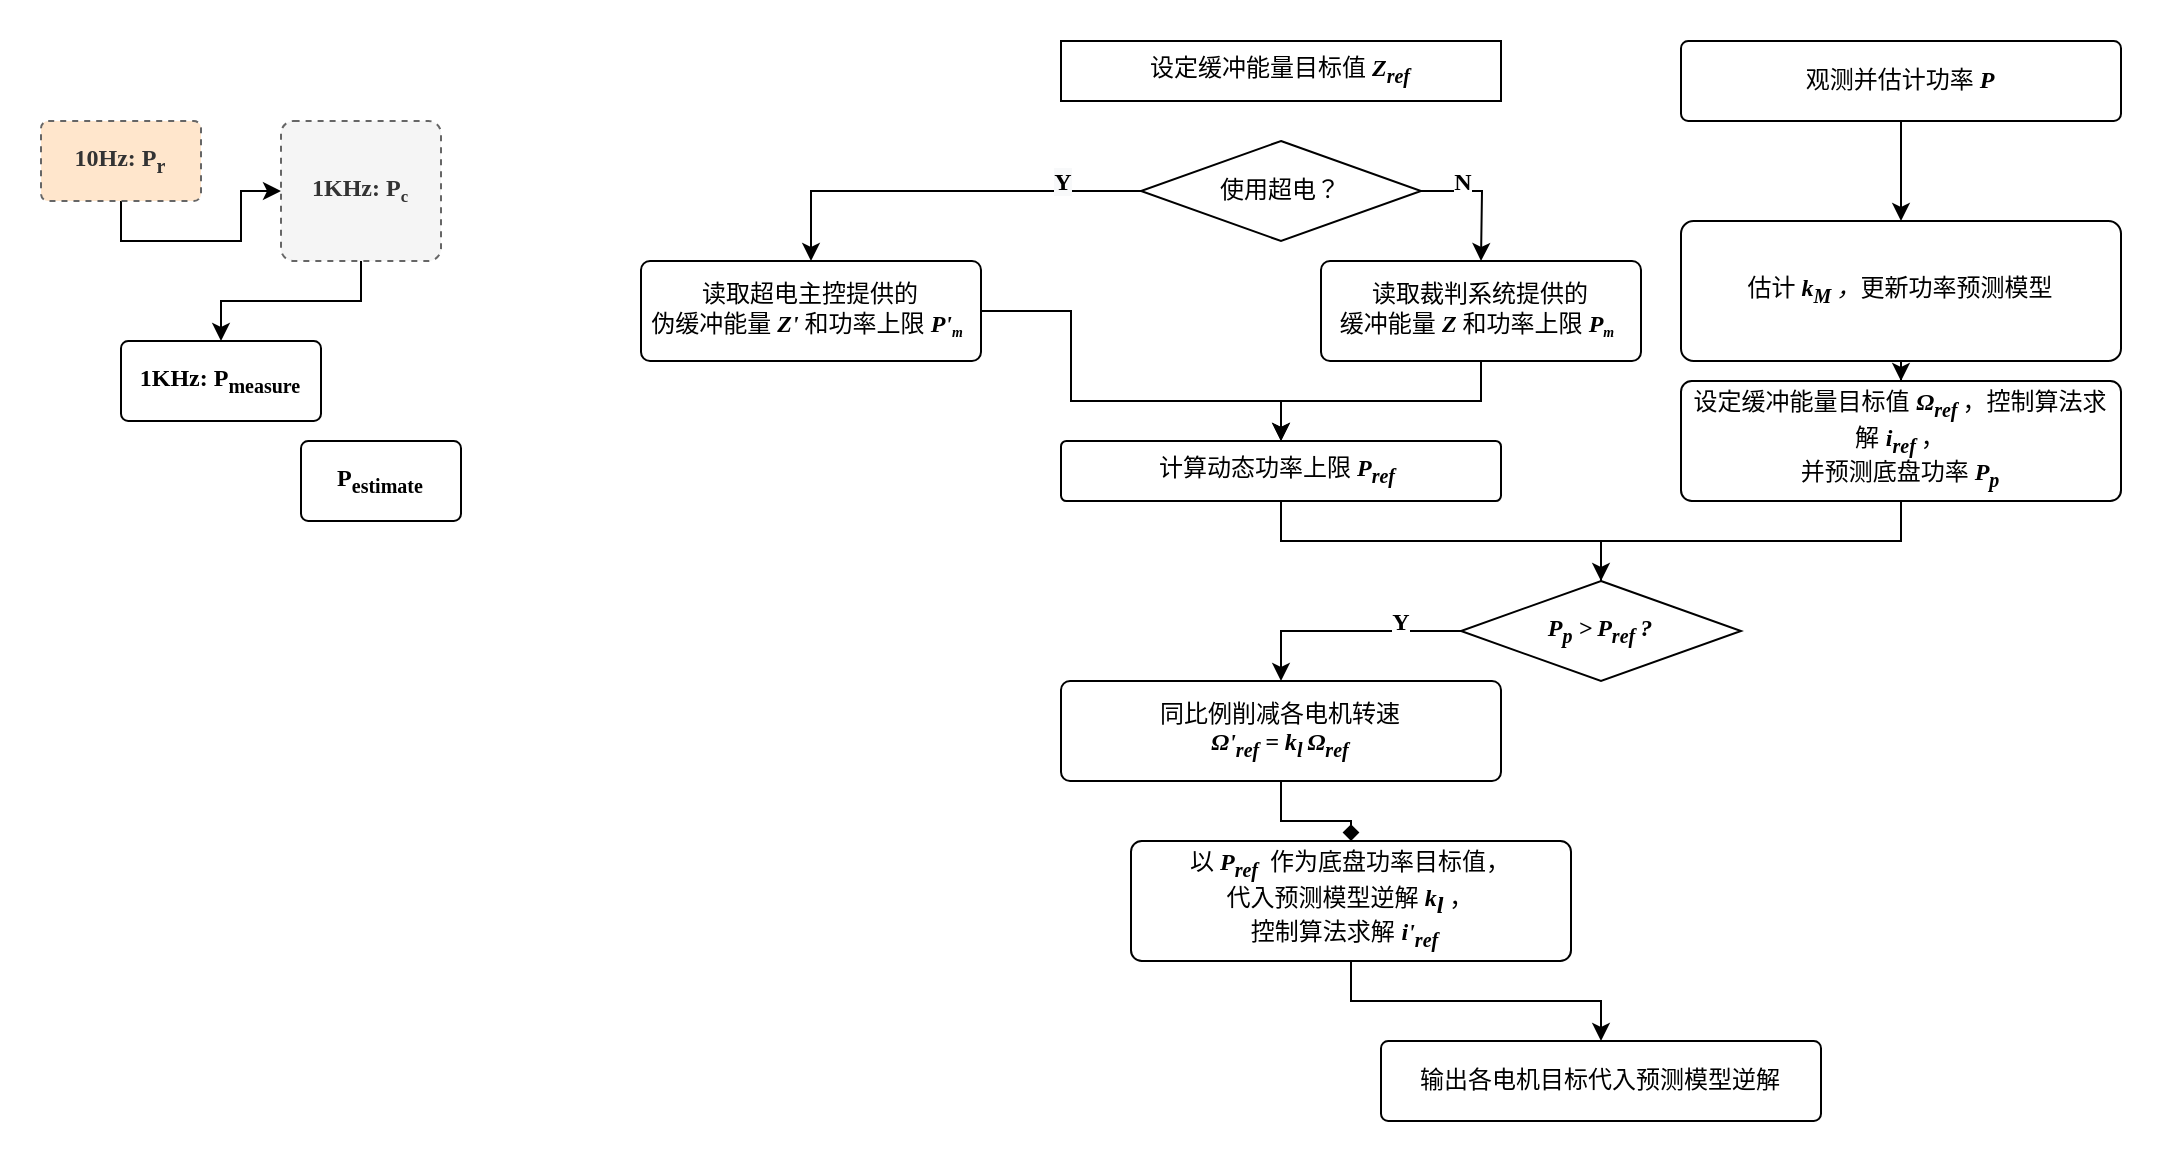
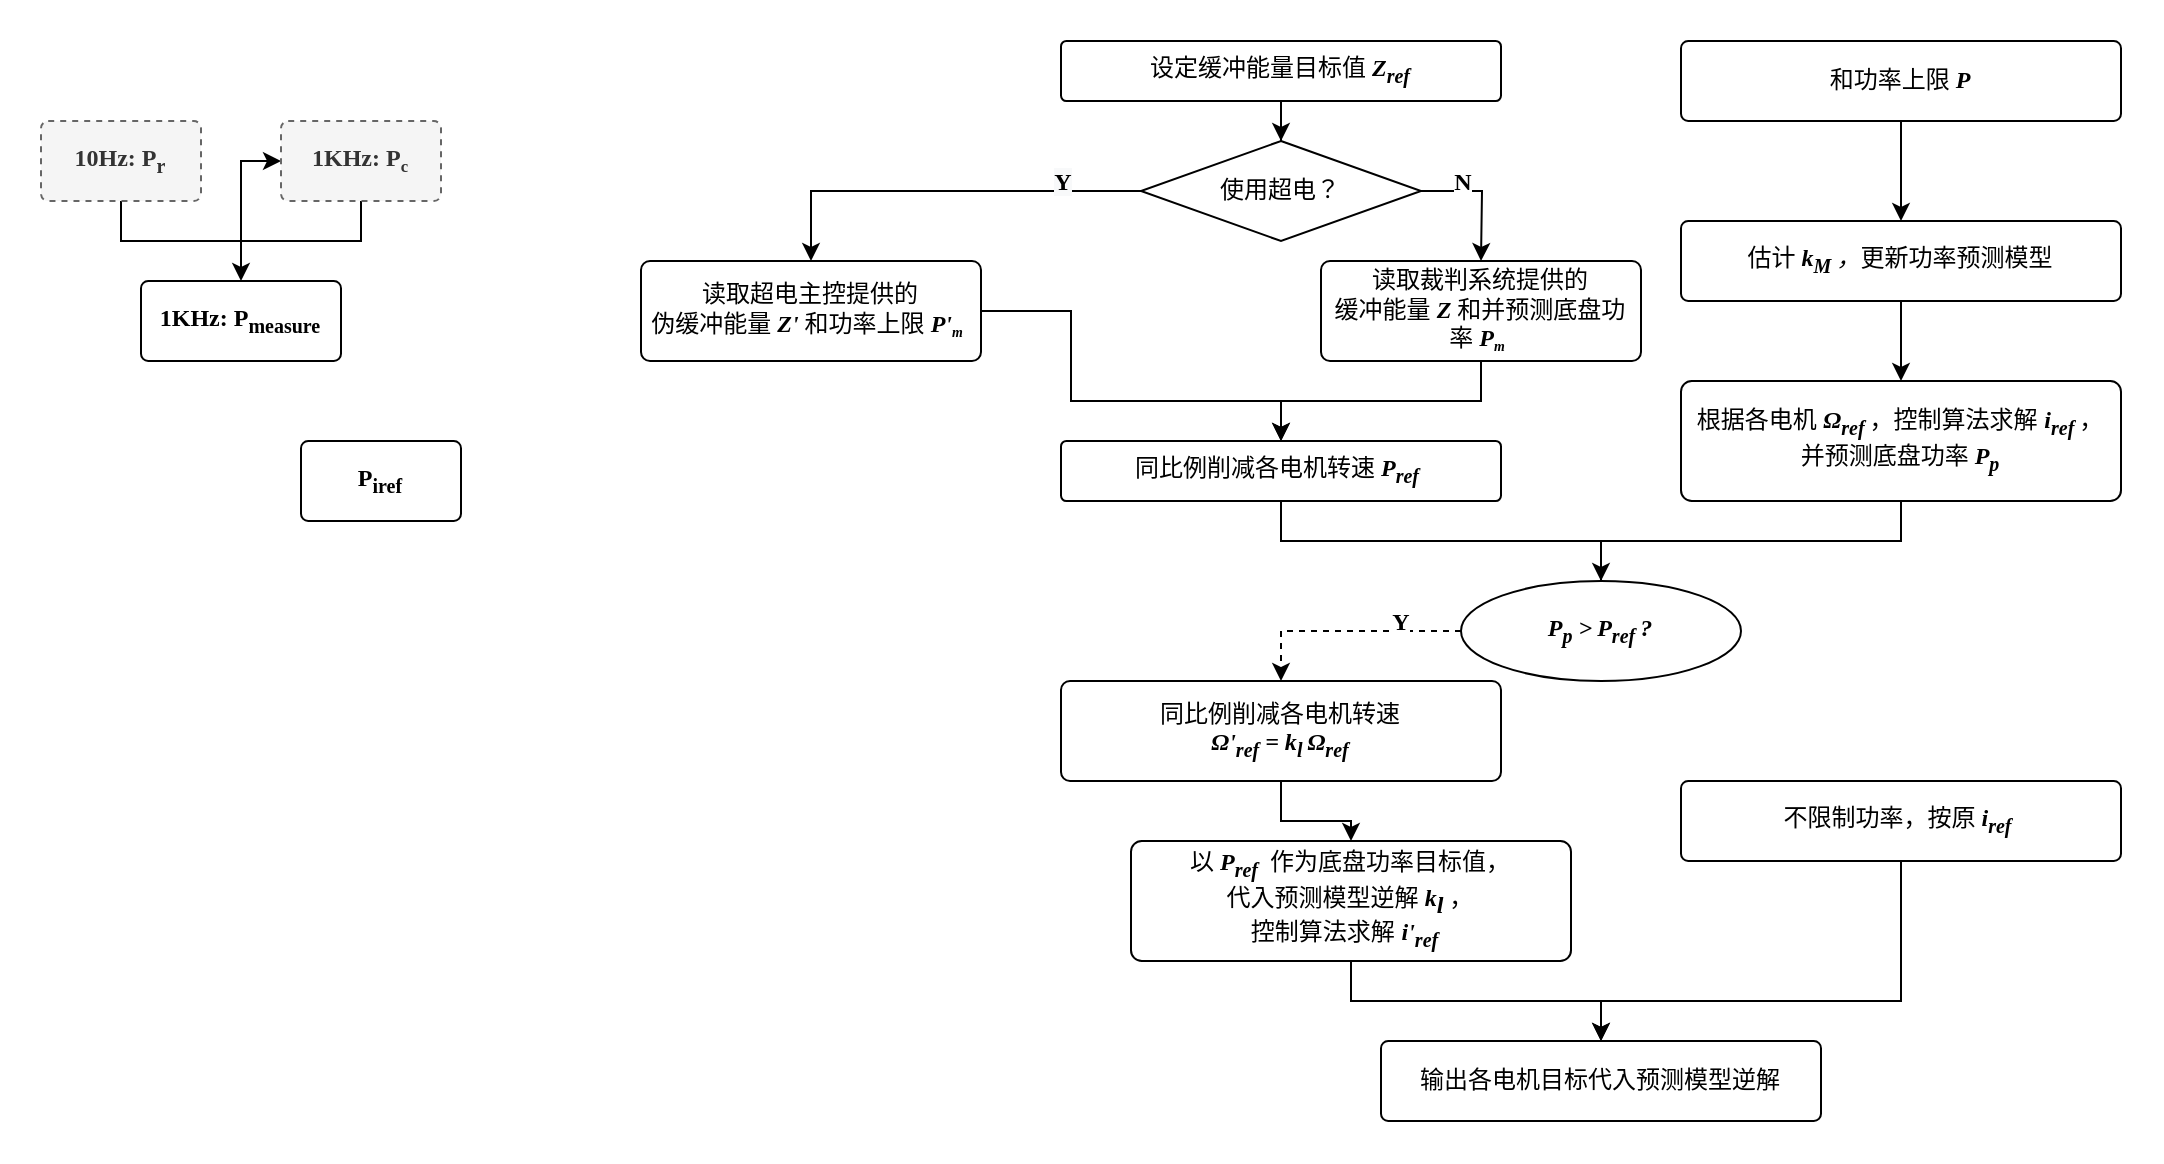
(1281, 71) -> (1281, 71)
(1901, 81) -> (1901, 81)
none -> (1281, 128)
(121, 161) -> (121, 161)
(361, 191) -> (361, 161)
(1901, 291) -> (1901, 261)
(1481, 311) -> (1481, 311)
(221, 381) -> (241, 321)
(1901, 441) -> (1901, 441)
(1281, 471) -> (1281, 471)
(381, 481) -> (381, 481)
(1319, 631) -> (1319, 631)
(1601, 631) -> (1601, 631)
none -> (1901, 821)
(1351, 824) -> (1351, 826)
none -> (1823, 1001)
